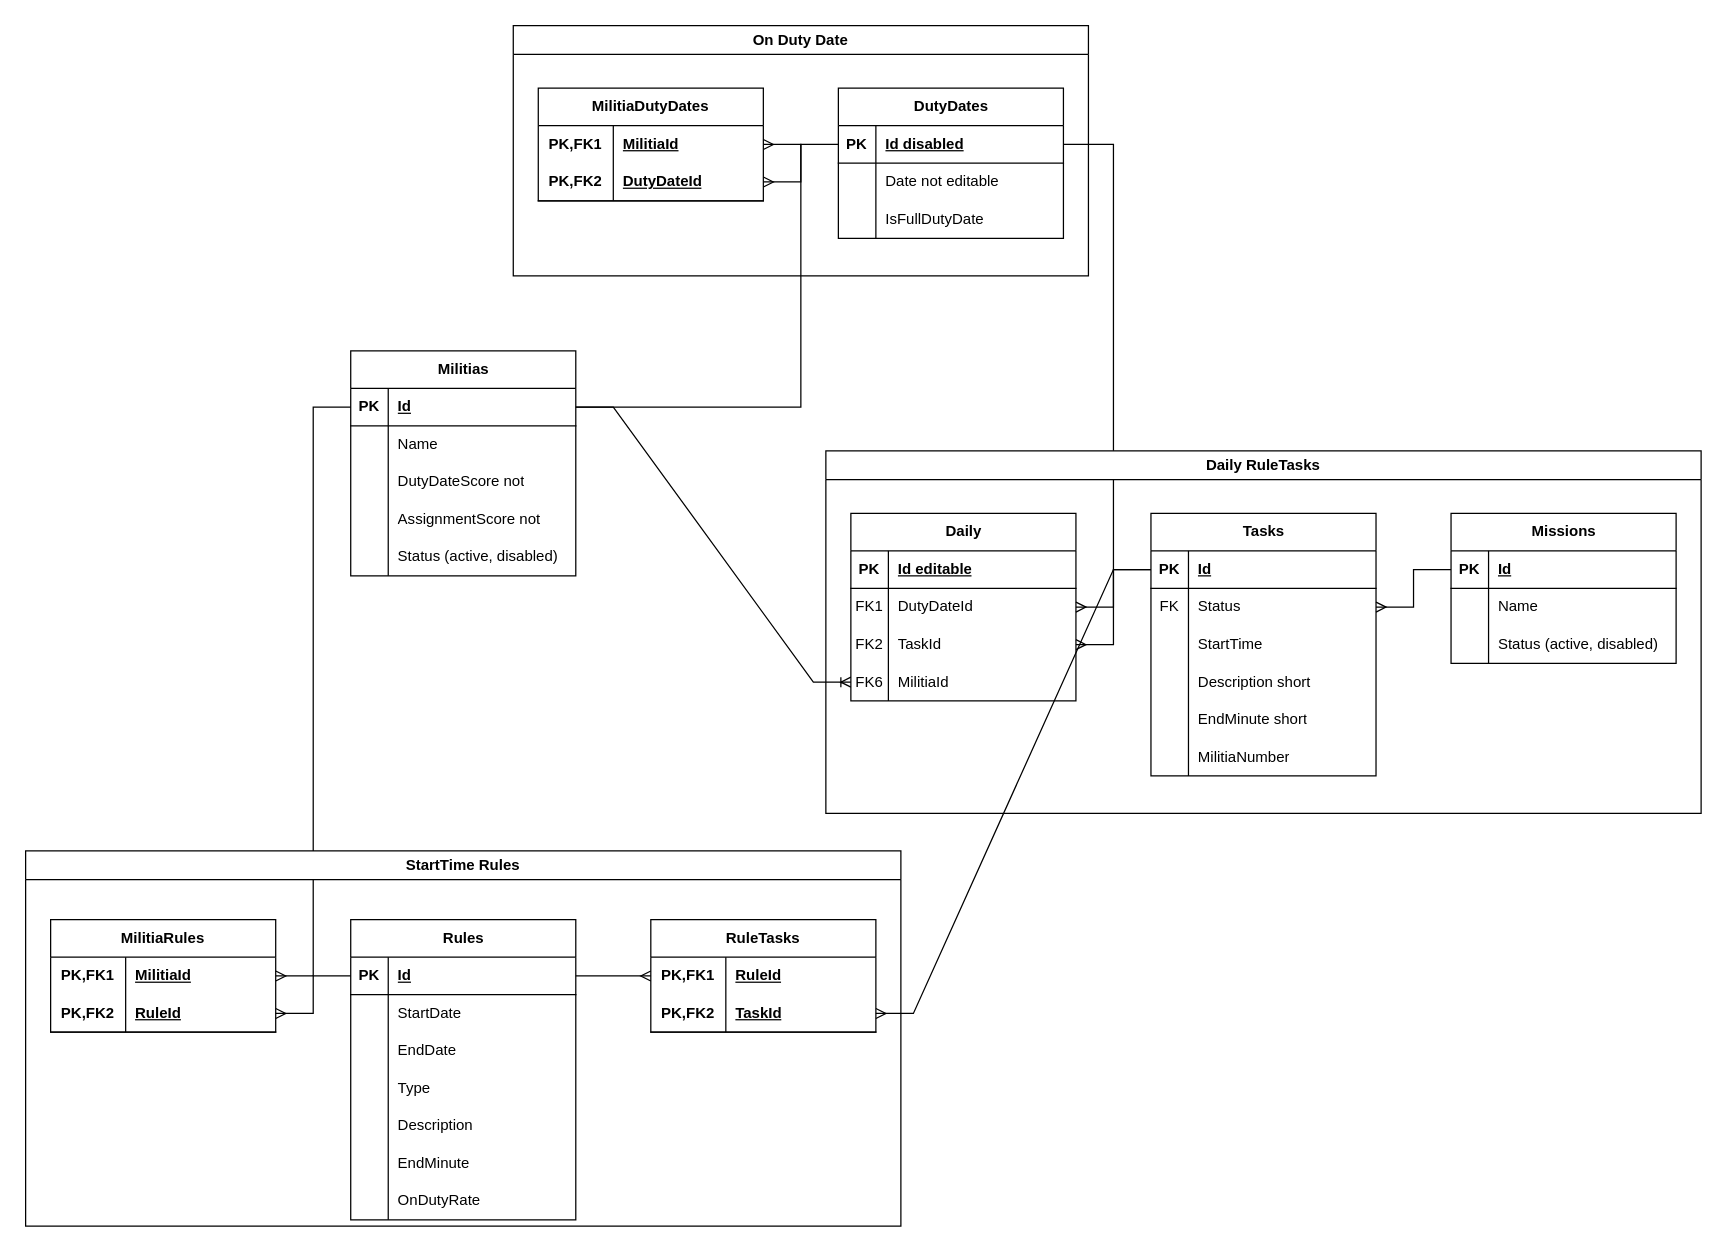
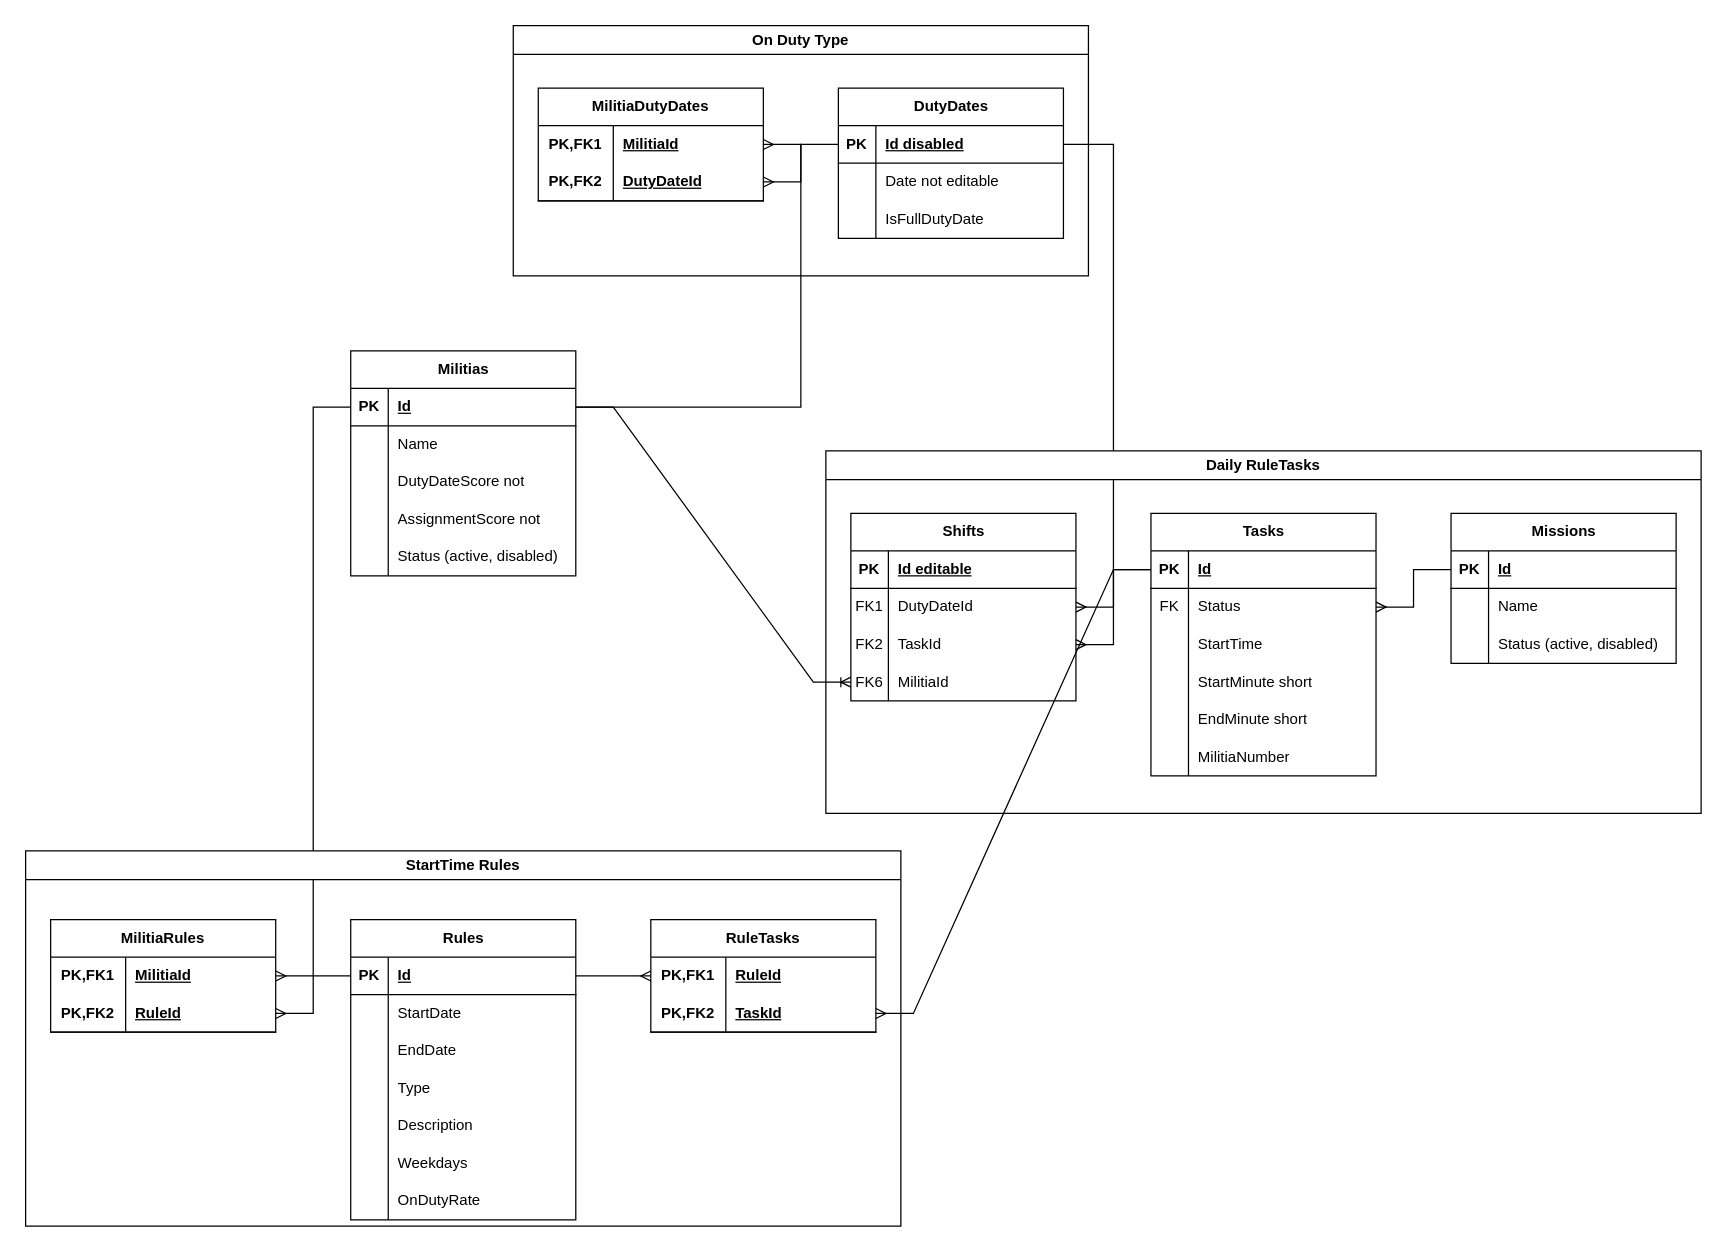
(801, 41) -> (801, 41)
(964, 532) -> (964, 532)
(1264, 682) -> (1266, 682)
(434, 1163) -> (432, 1163)
